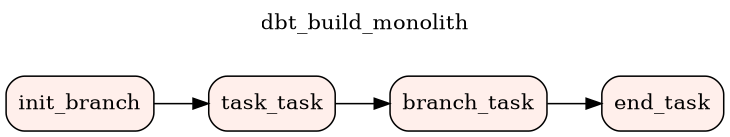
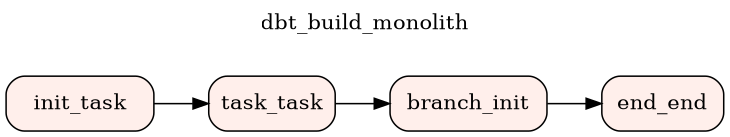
(80, 104) -> (80, 104)
(469, 104) -> (469, 104)
(663, 104) -> (663, 104)
